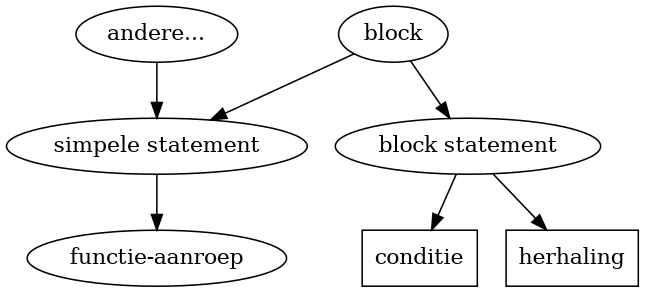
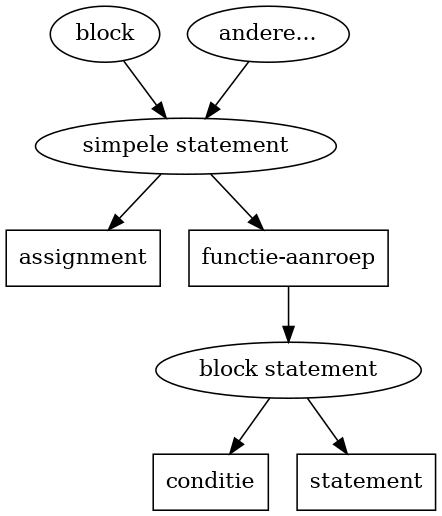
(426, 83) -> (289, 307)
none -> (83, 258)
(157, 258) -> (289, 258)
(572, 258) -> (366, 482)
